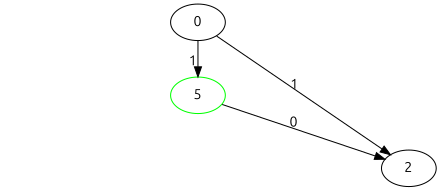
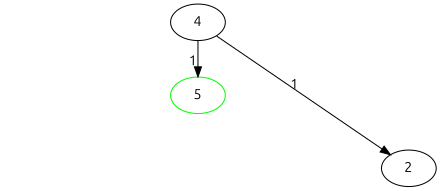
(198, 22) -> (198, 22)
(299, 130) -> none
